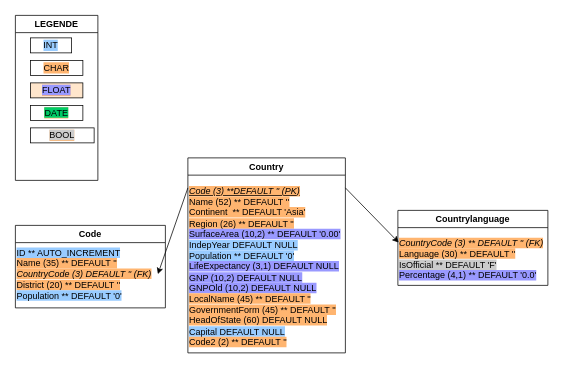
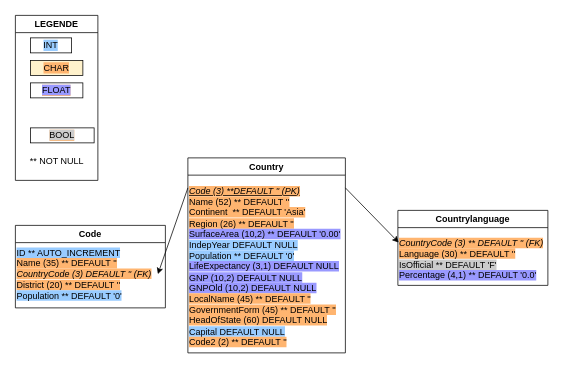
(57, 68) -> (57, 68)
(57, 90) -> (57, 90)
(57, 113) -> none
none -> (57, 162)
